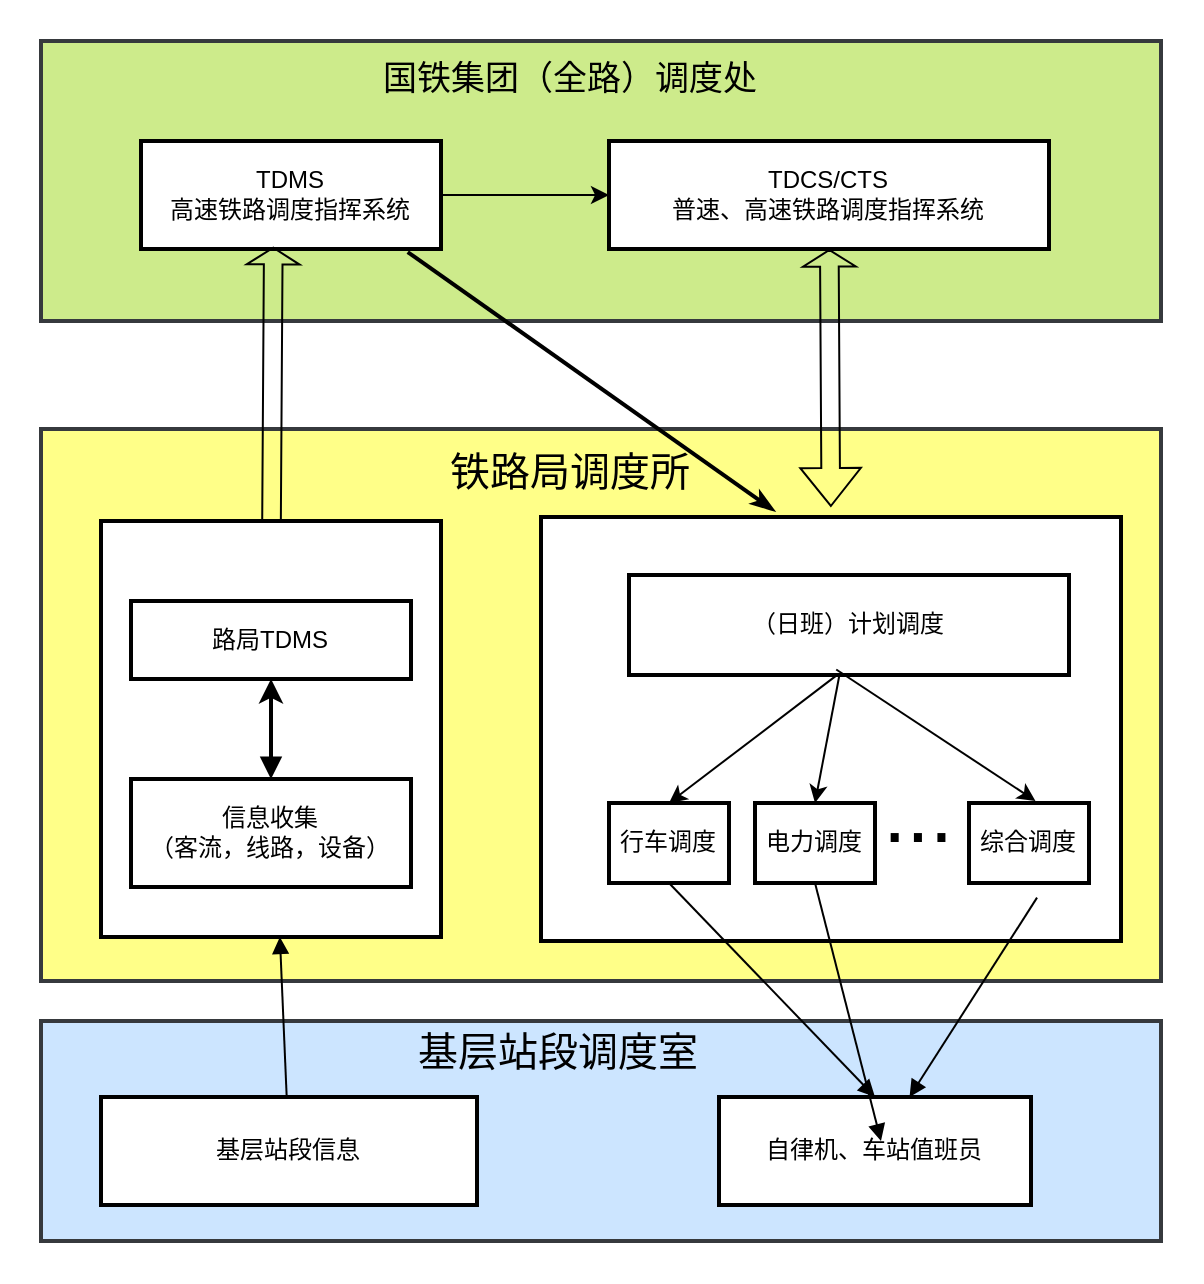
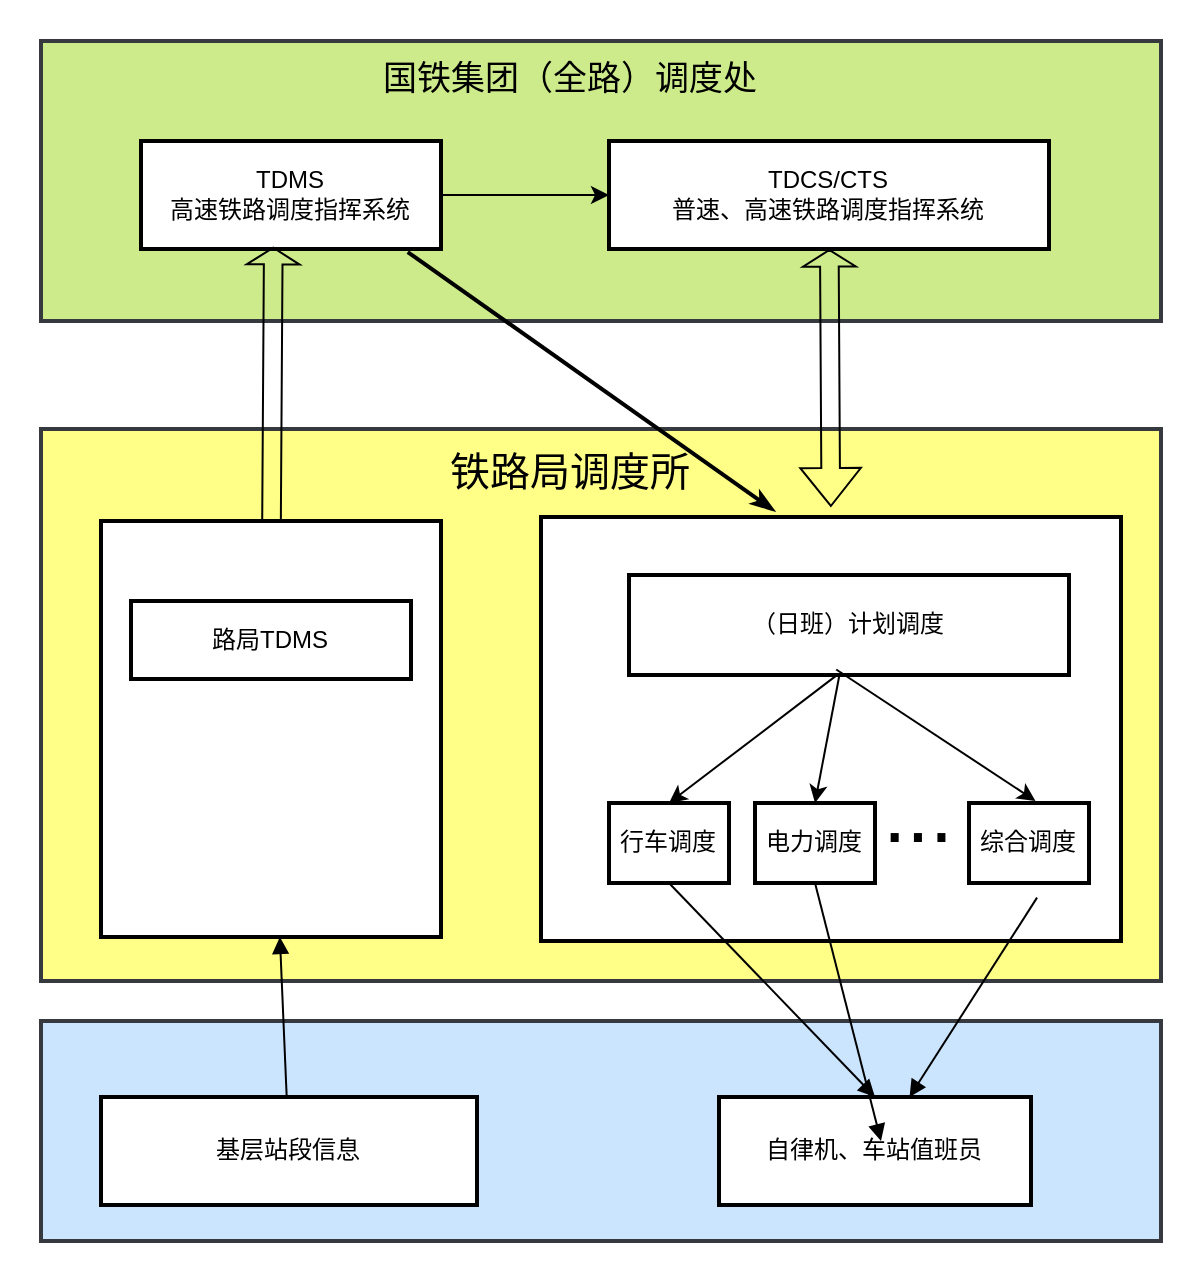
(271, 726) -> none
(271, 833) -> none
(559, 1051) -> none
